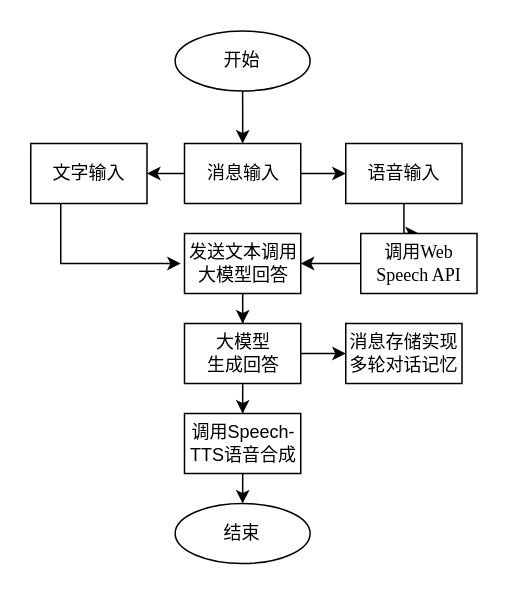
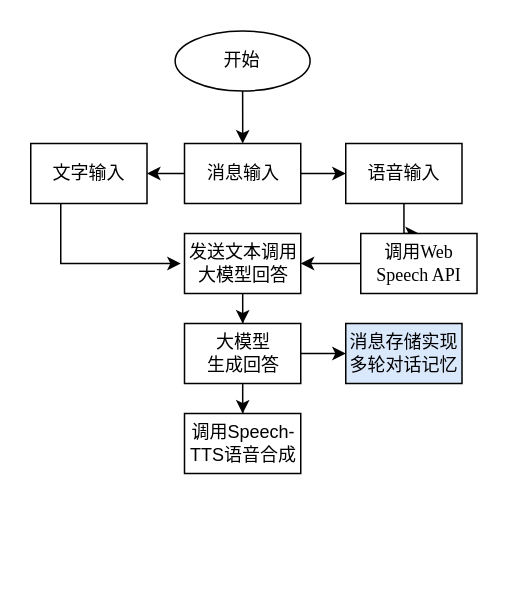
(404, 353) -> (404, 353)
(243, 483) -> none
(243, 533) -> none
